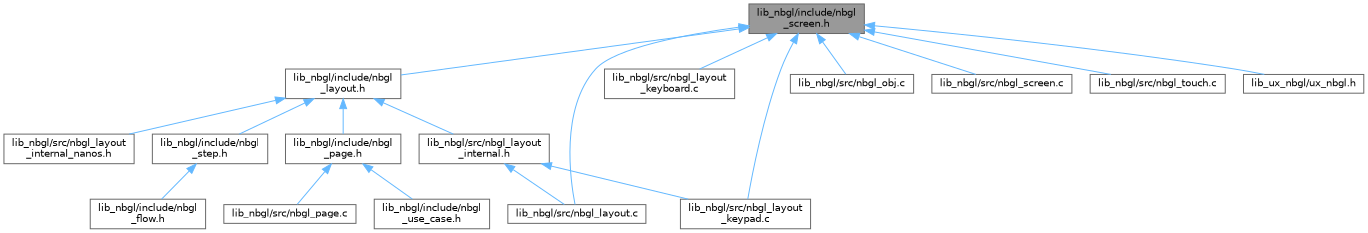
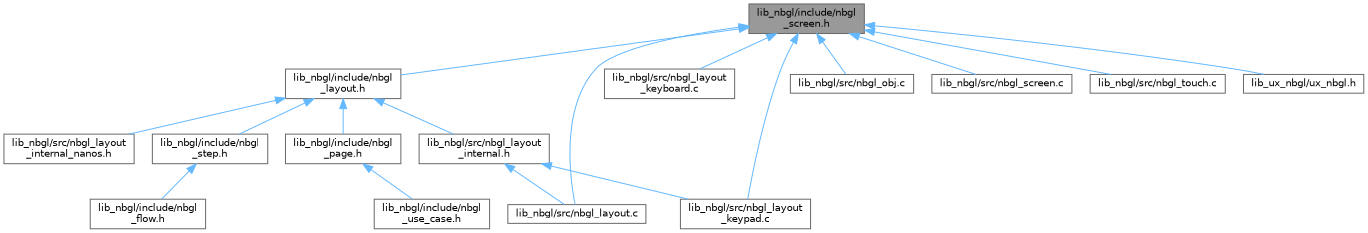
(290, 214) -> none
